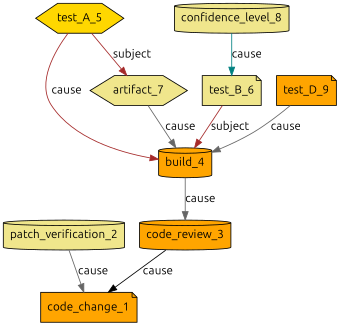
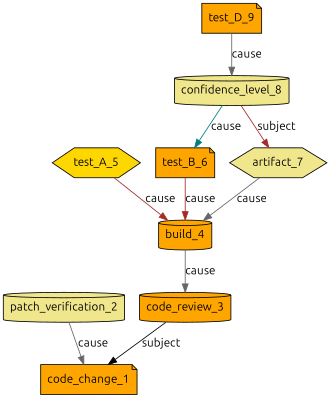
(107, 51) -> (253, 123)
(232, 91) -> (185, 163)
(230, 127) -> (201, 199)
(257, 130) -> (232, 50)
(158, 271) -> (161, 343)
